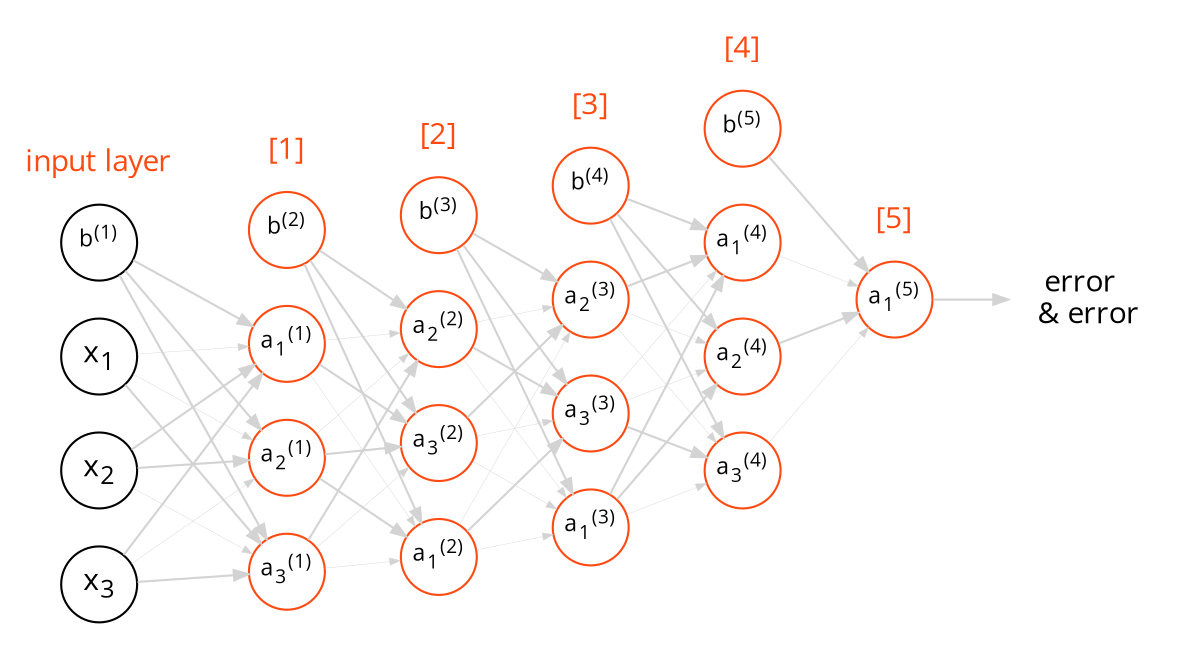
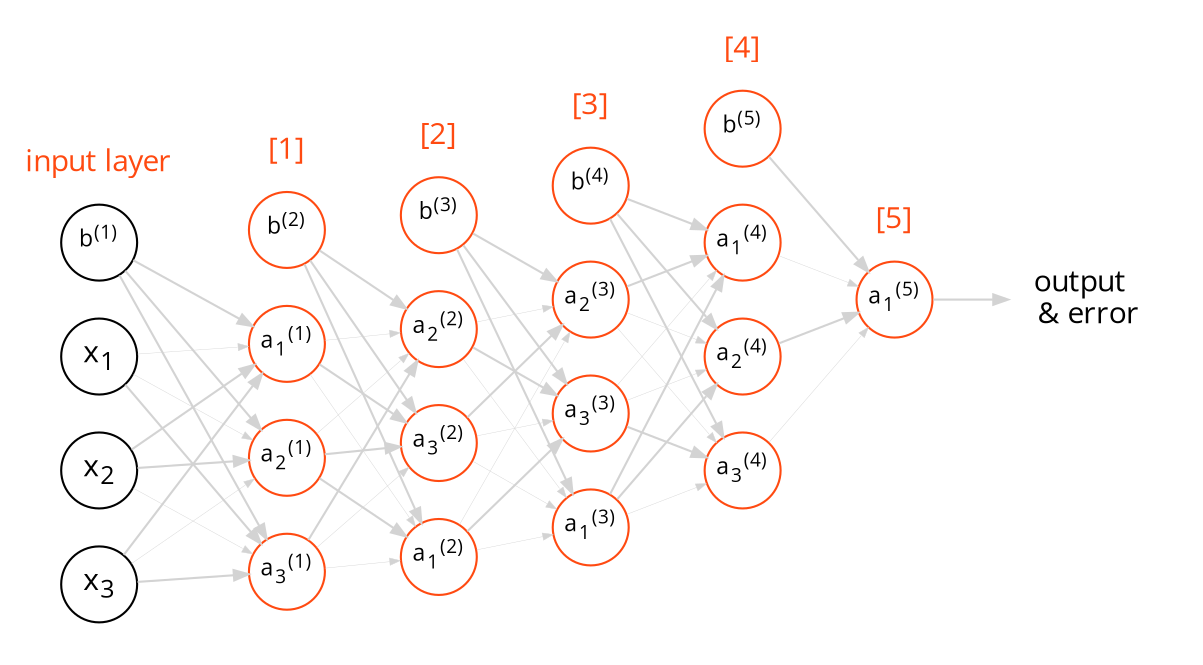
(1084, 300) -> (1084, 300)
